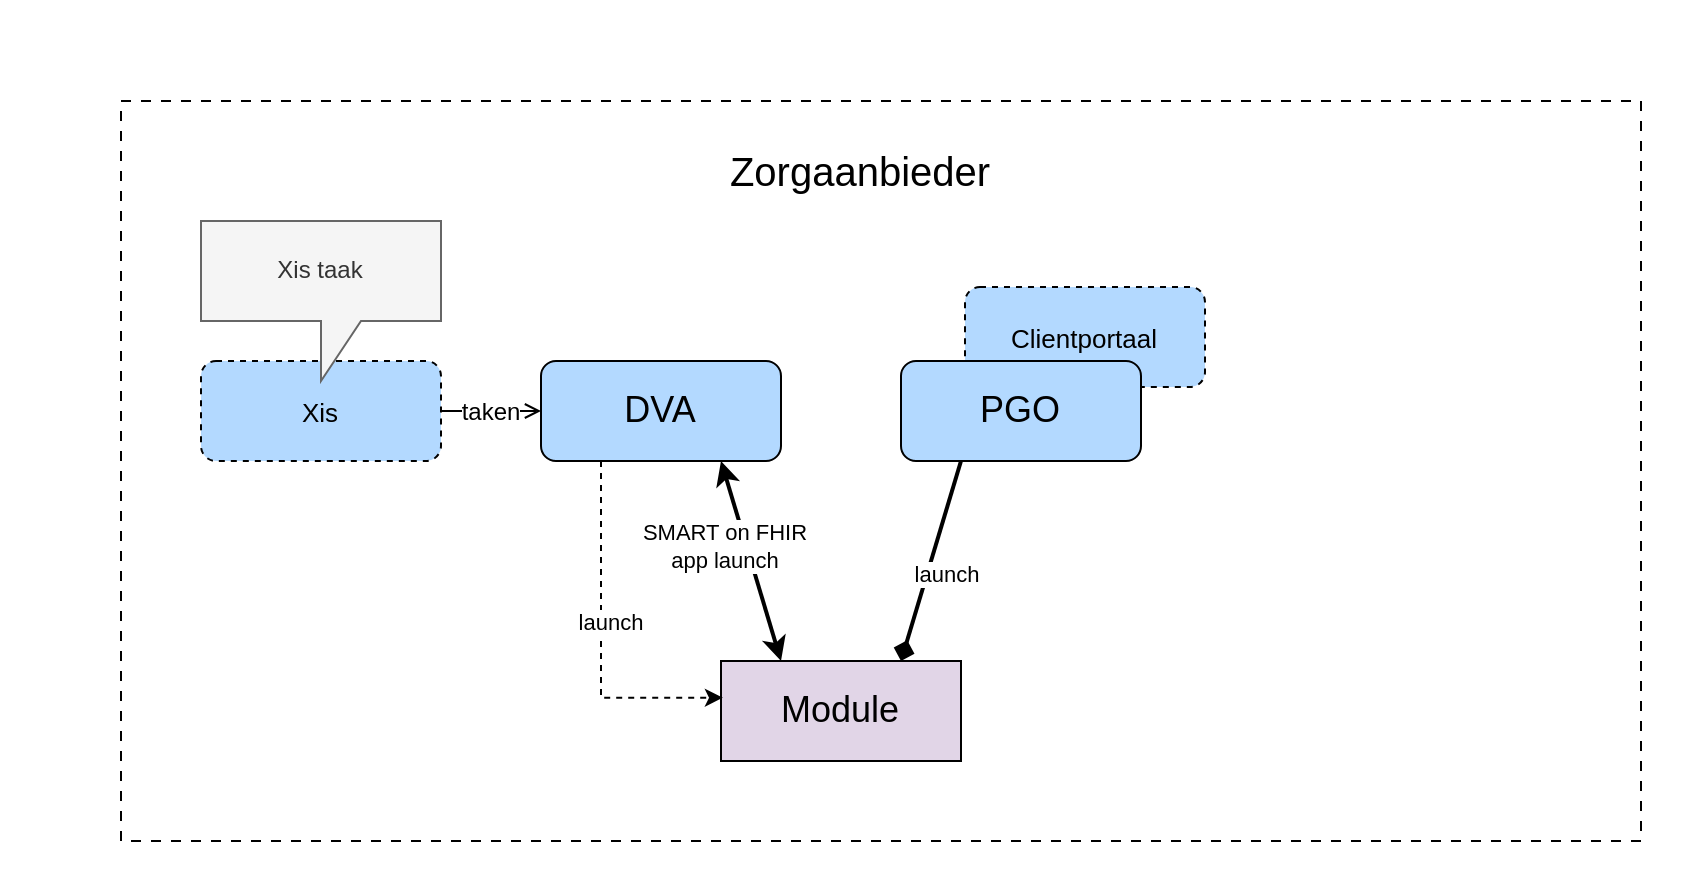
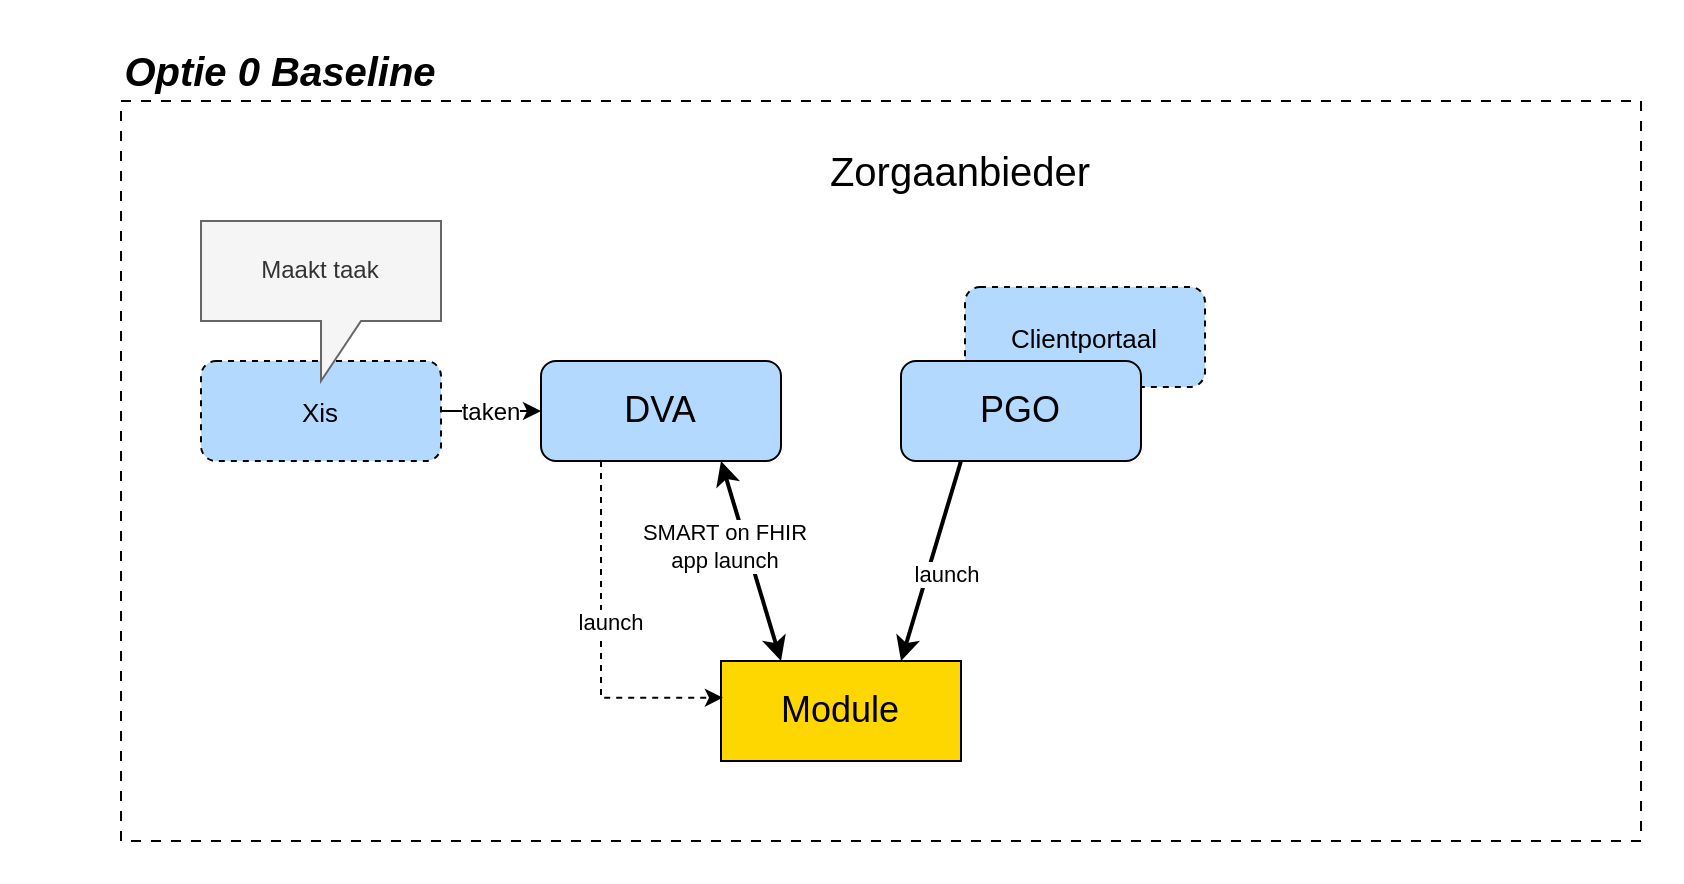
none -> (281, 71)
(861, 171) -> (961, 171)
(321, 271) -> (321, 271)
(528, 411) -> (526, 411)
(907, 641) -> (907, 641)
(841, 711) -> (841, 711)
